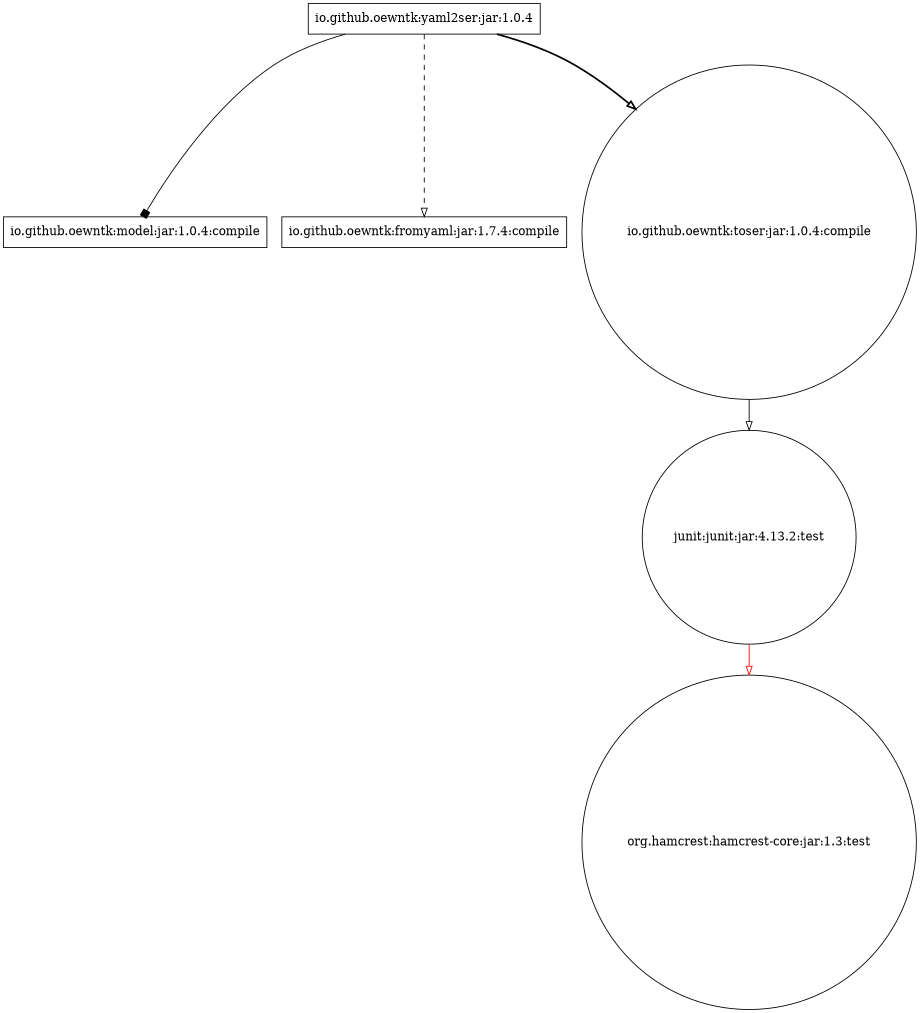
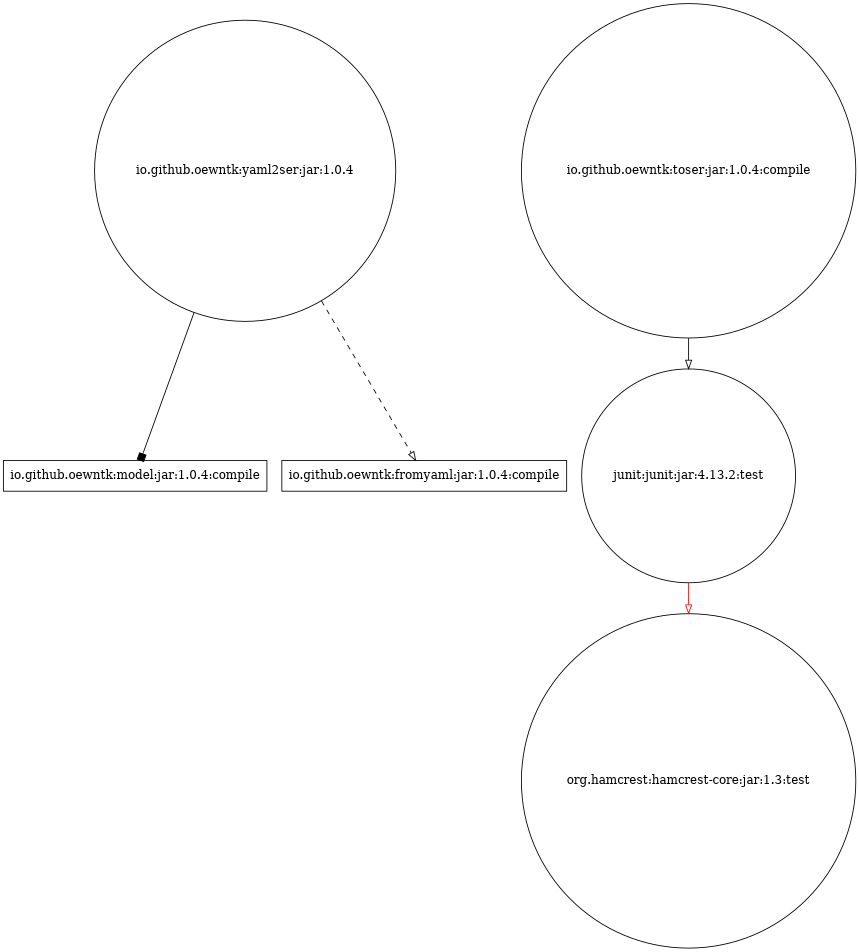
(424, 19) -> (245, 171)
(567, 61) -> none
(424, 232) -> (424, 476)
